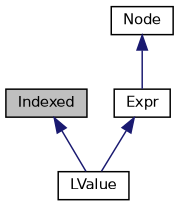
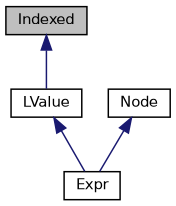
(114, 151) -> (73, 151)
